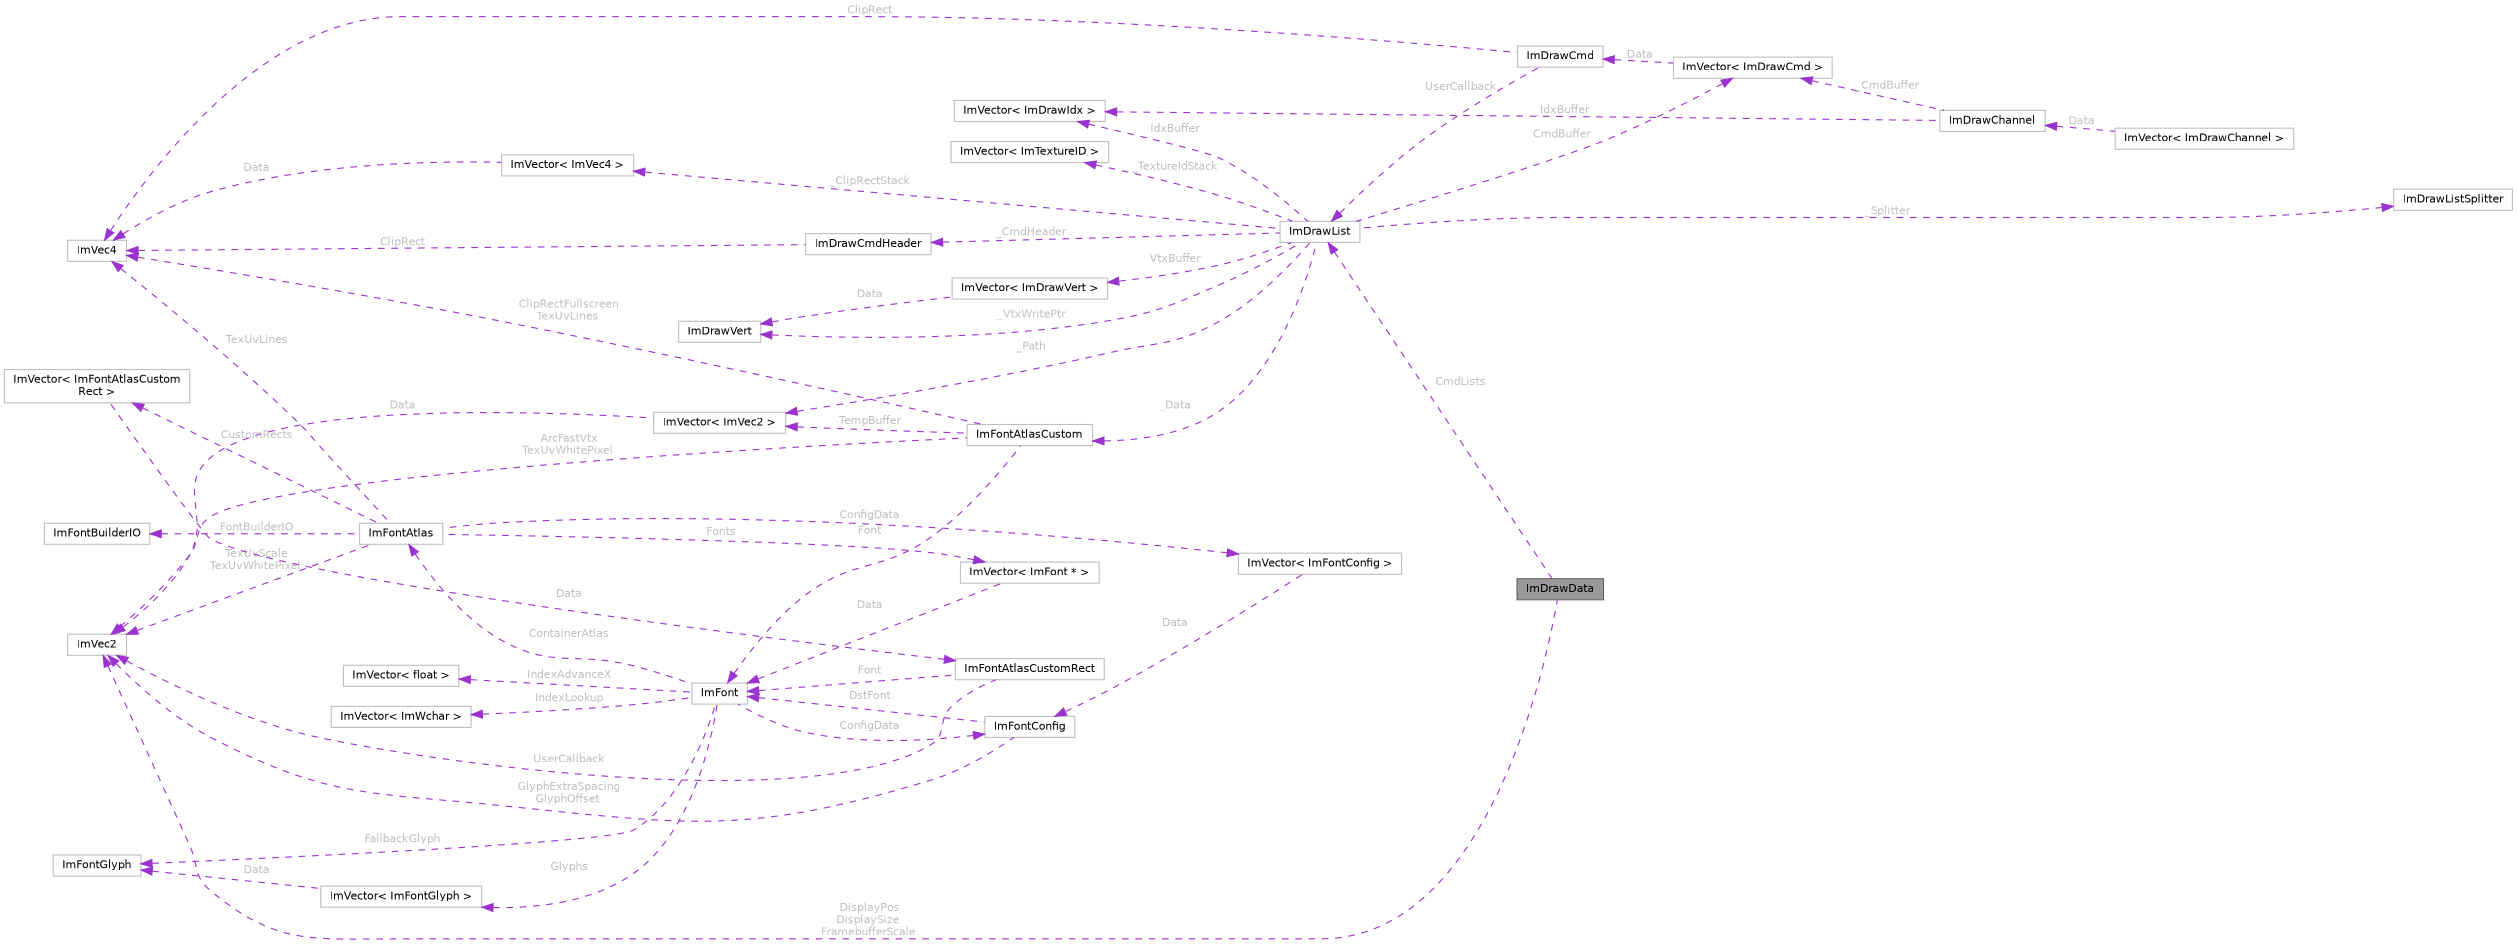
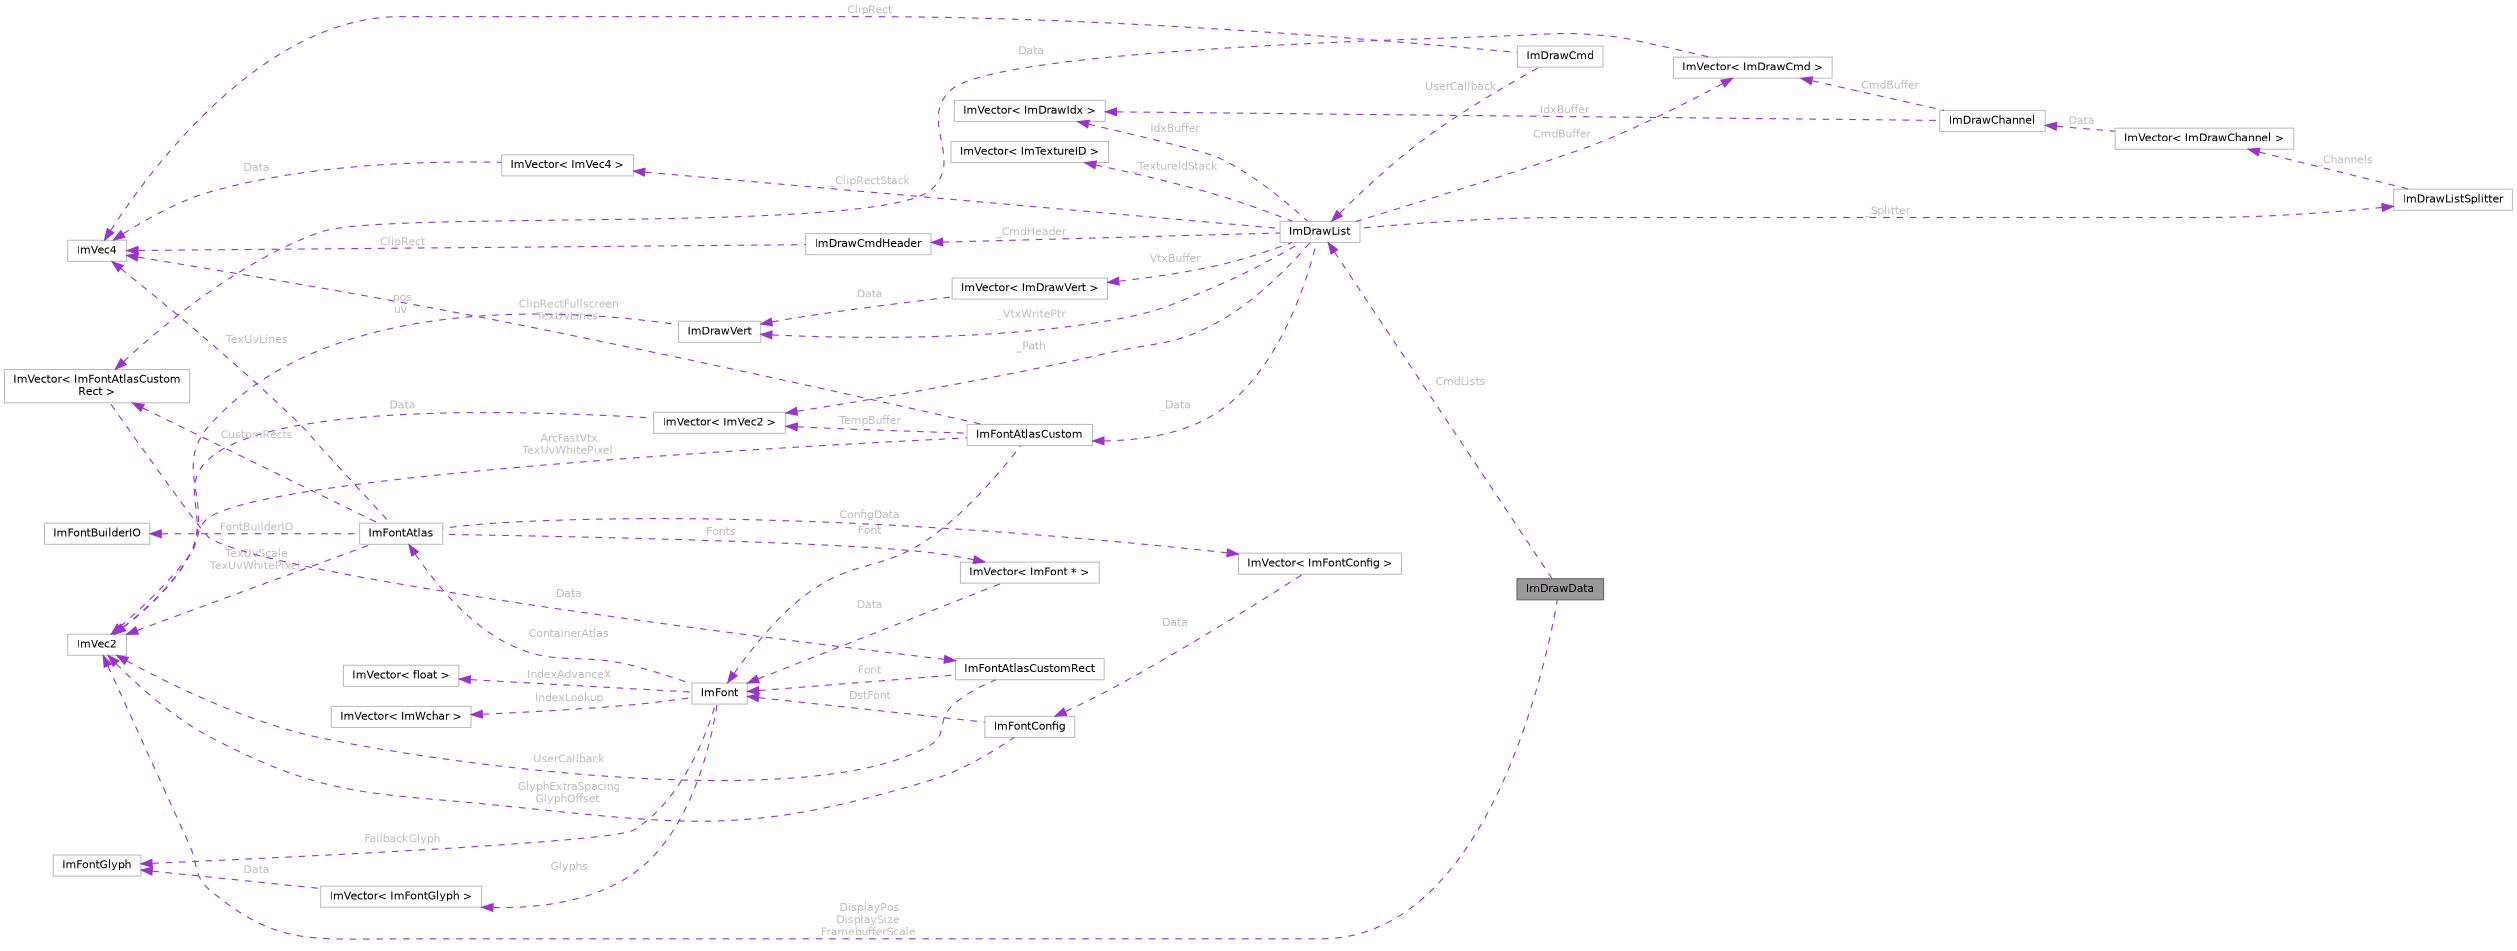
(1644, 61) -> (938, 181)
none -> (2334, 171)
none -> (317, 352)
(853, 739) -> none
